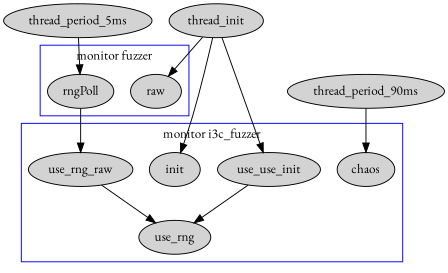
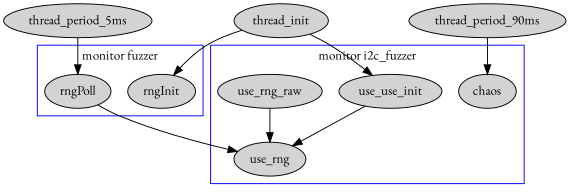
(156, 91) -> (162, 91)
(81, 129) -> (161, 131)
(212, 134) -> (367, 56)
(175, 170) -> none
